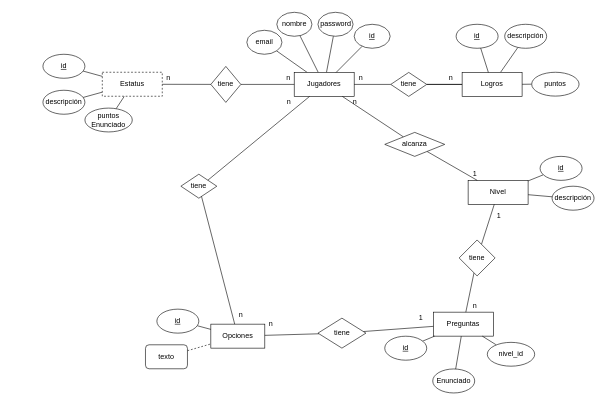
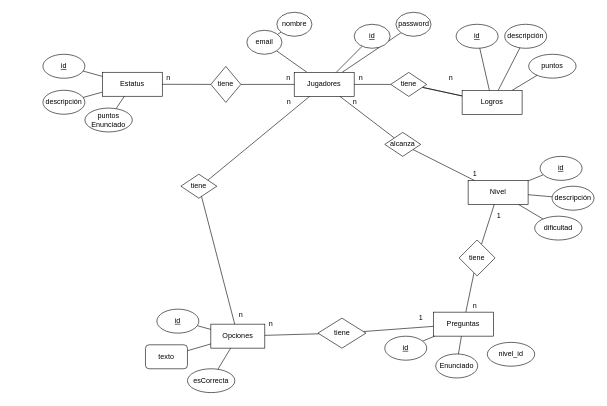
(336, 24) -> (414, 24)
(309, 54) -> (279, 33)
(132, 84) -> (132, 84)
(492, 84) -> (492, 102)
(556, 84) -> (553, 66)
(415, 144) -> (403, 144)
none -> (531, 212)
none -> (559, 228)
(490, 341) -> none
(198, 348) -> (198, 348)
none -> (224, 359)
none -> (211, 381)
(454, 381) -> (457, 366)
